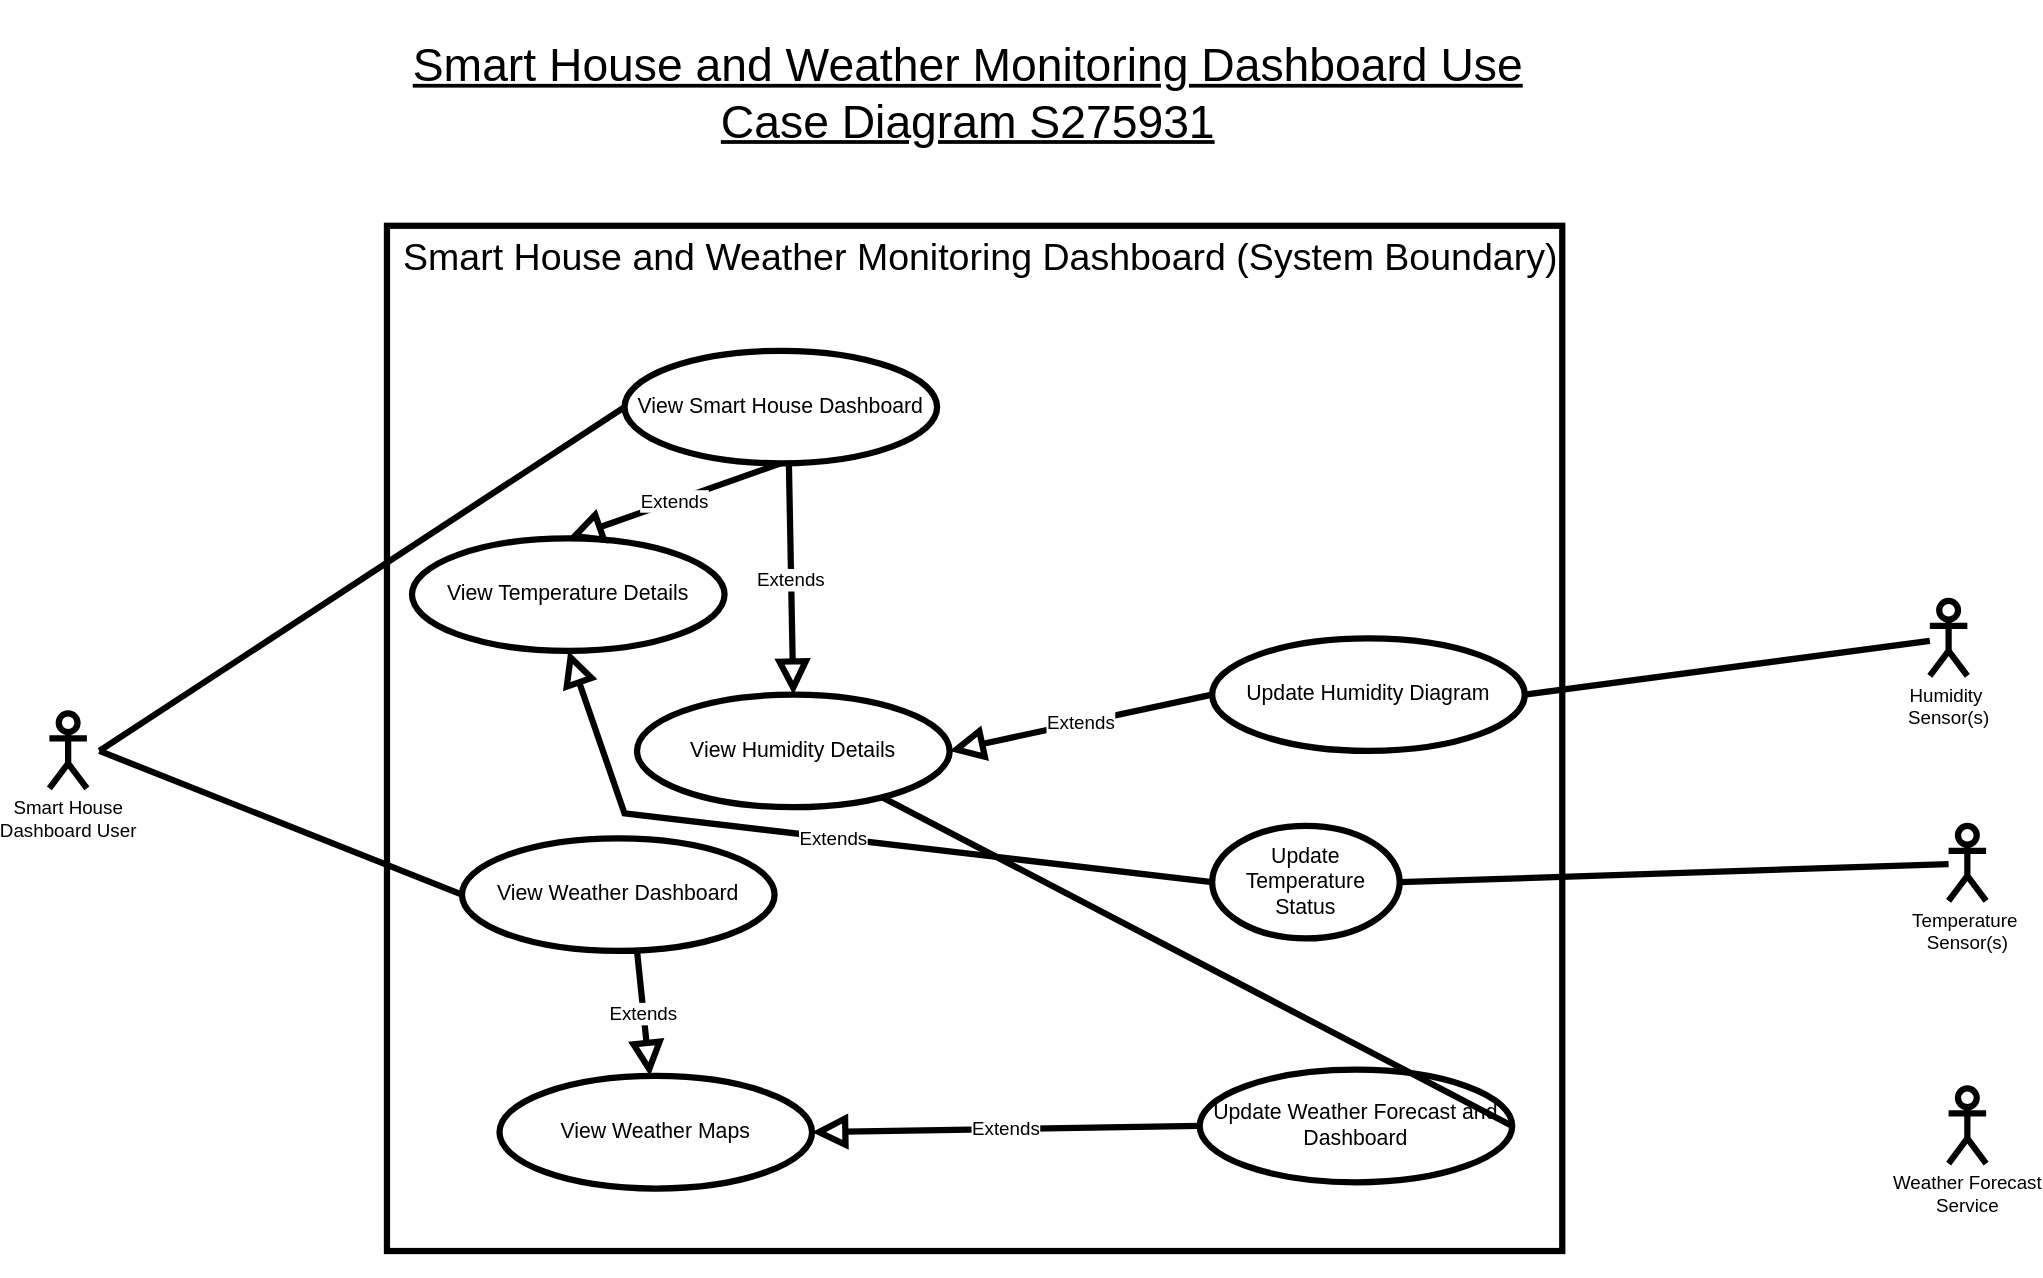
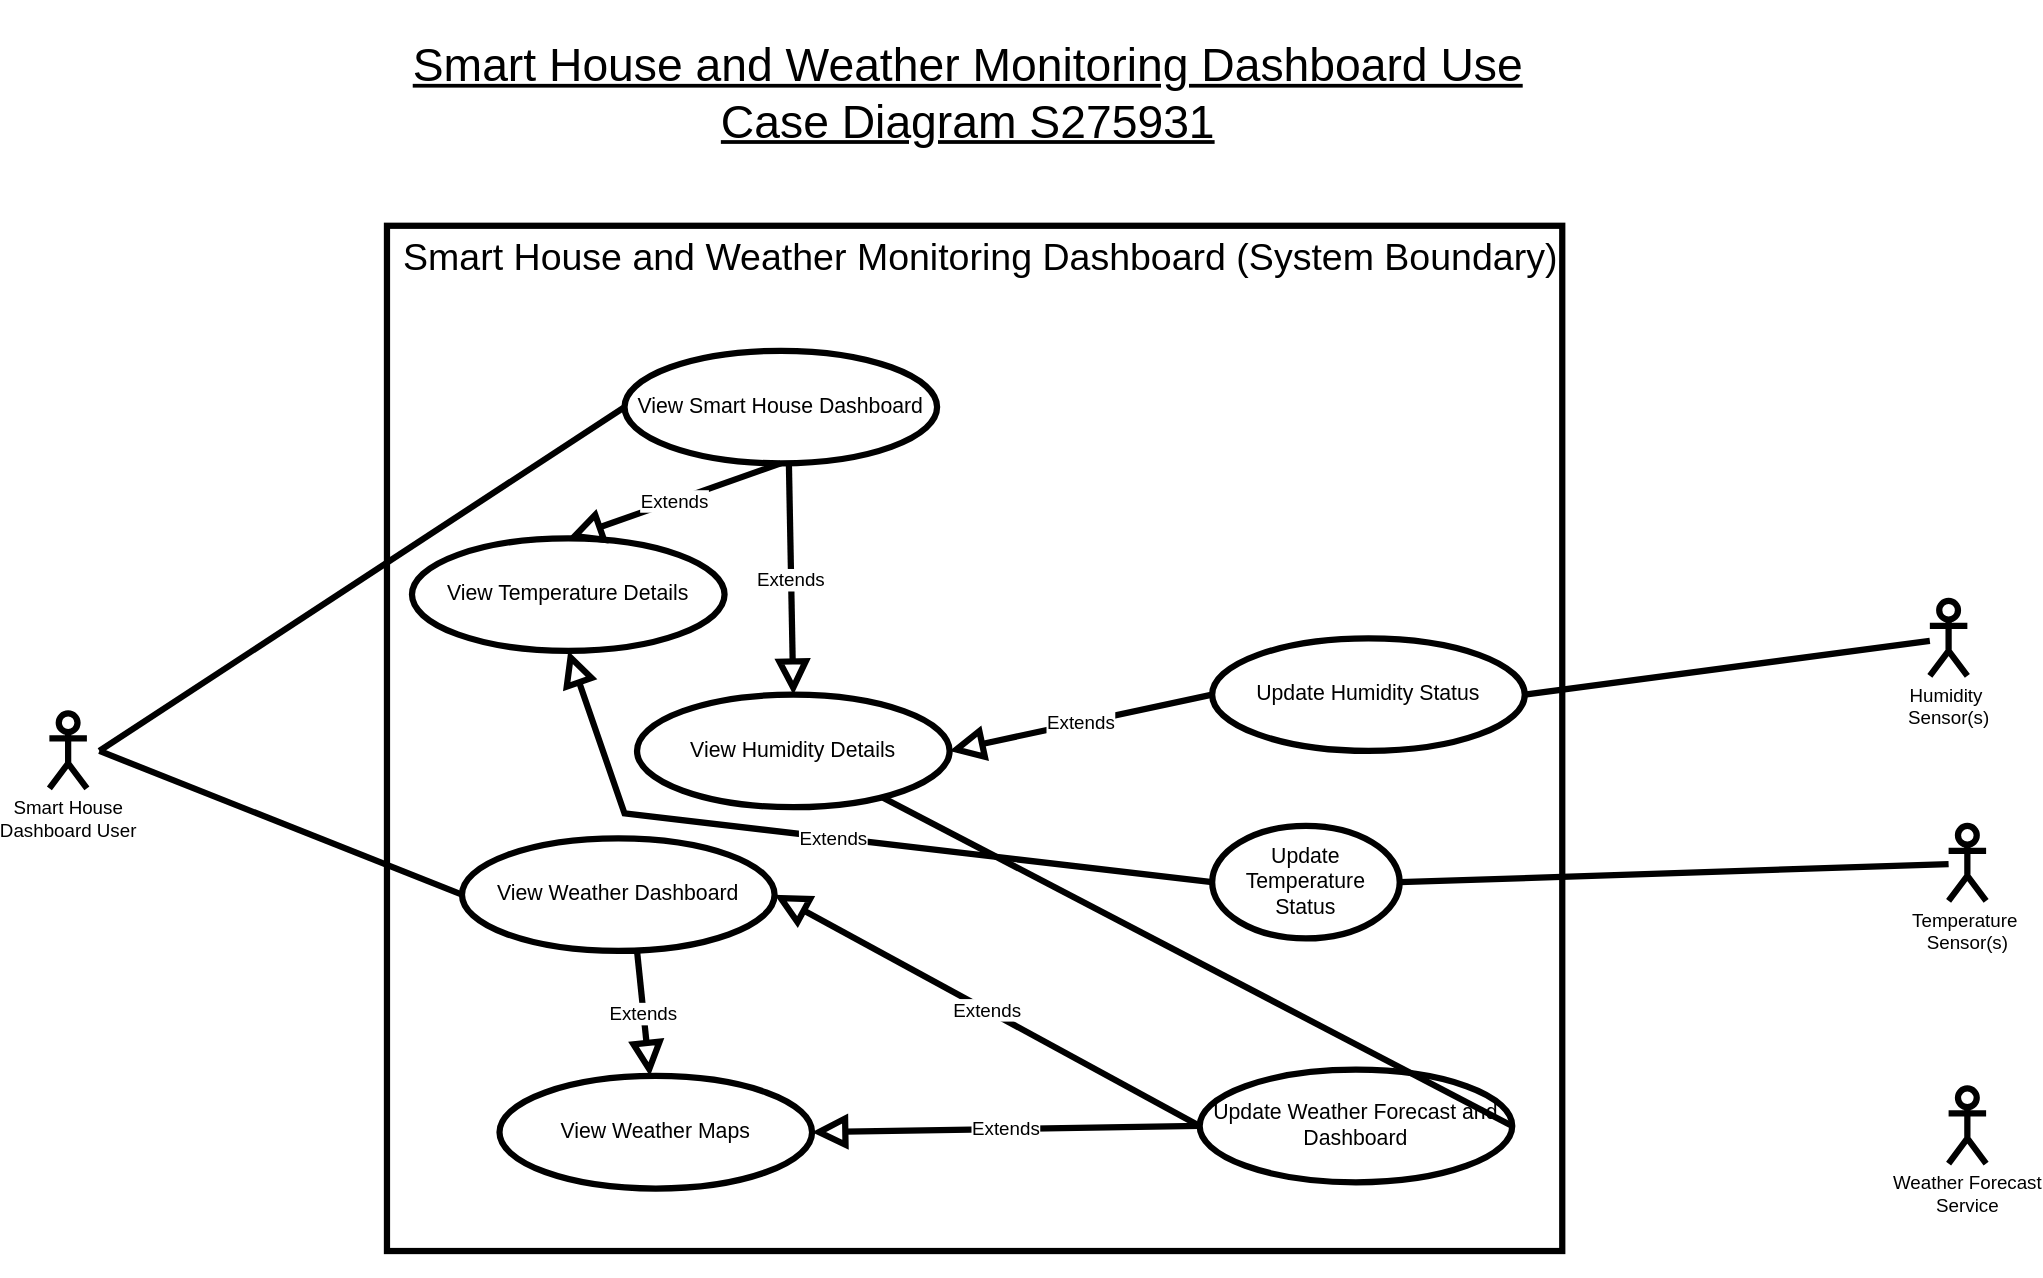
(1368, 694) -> (1368, 694)
none -> (1000, 1017)
